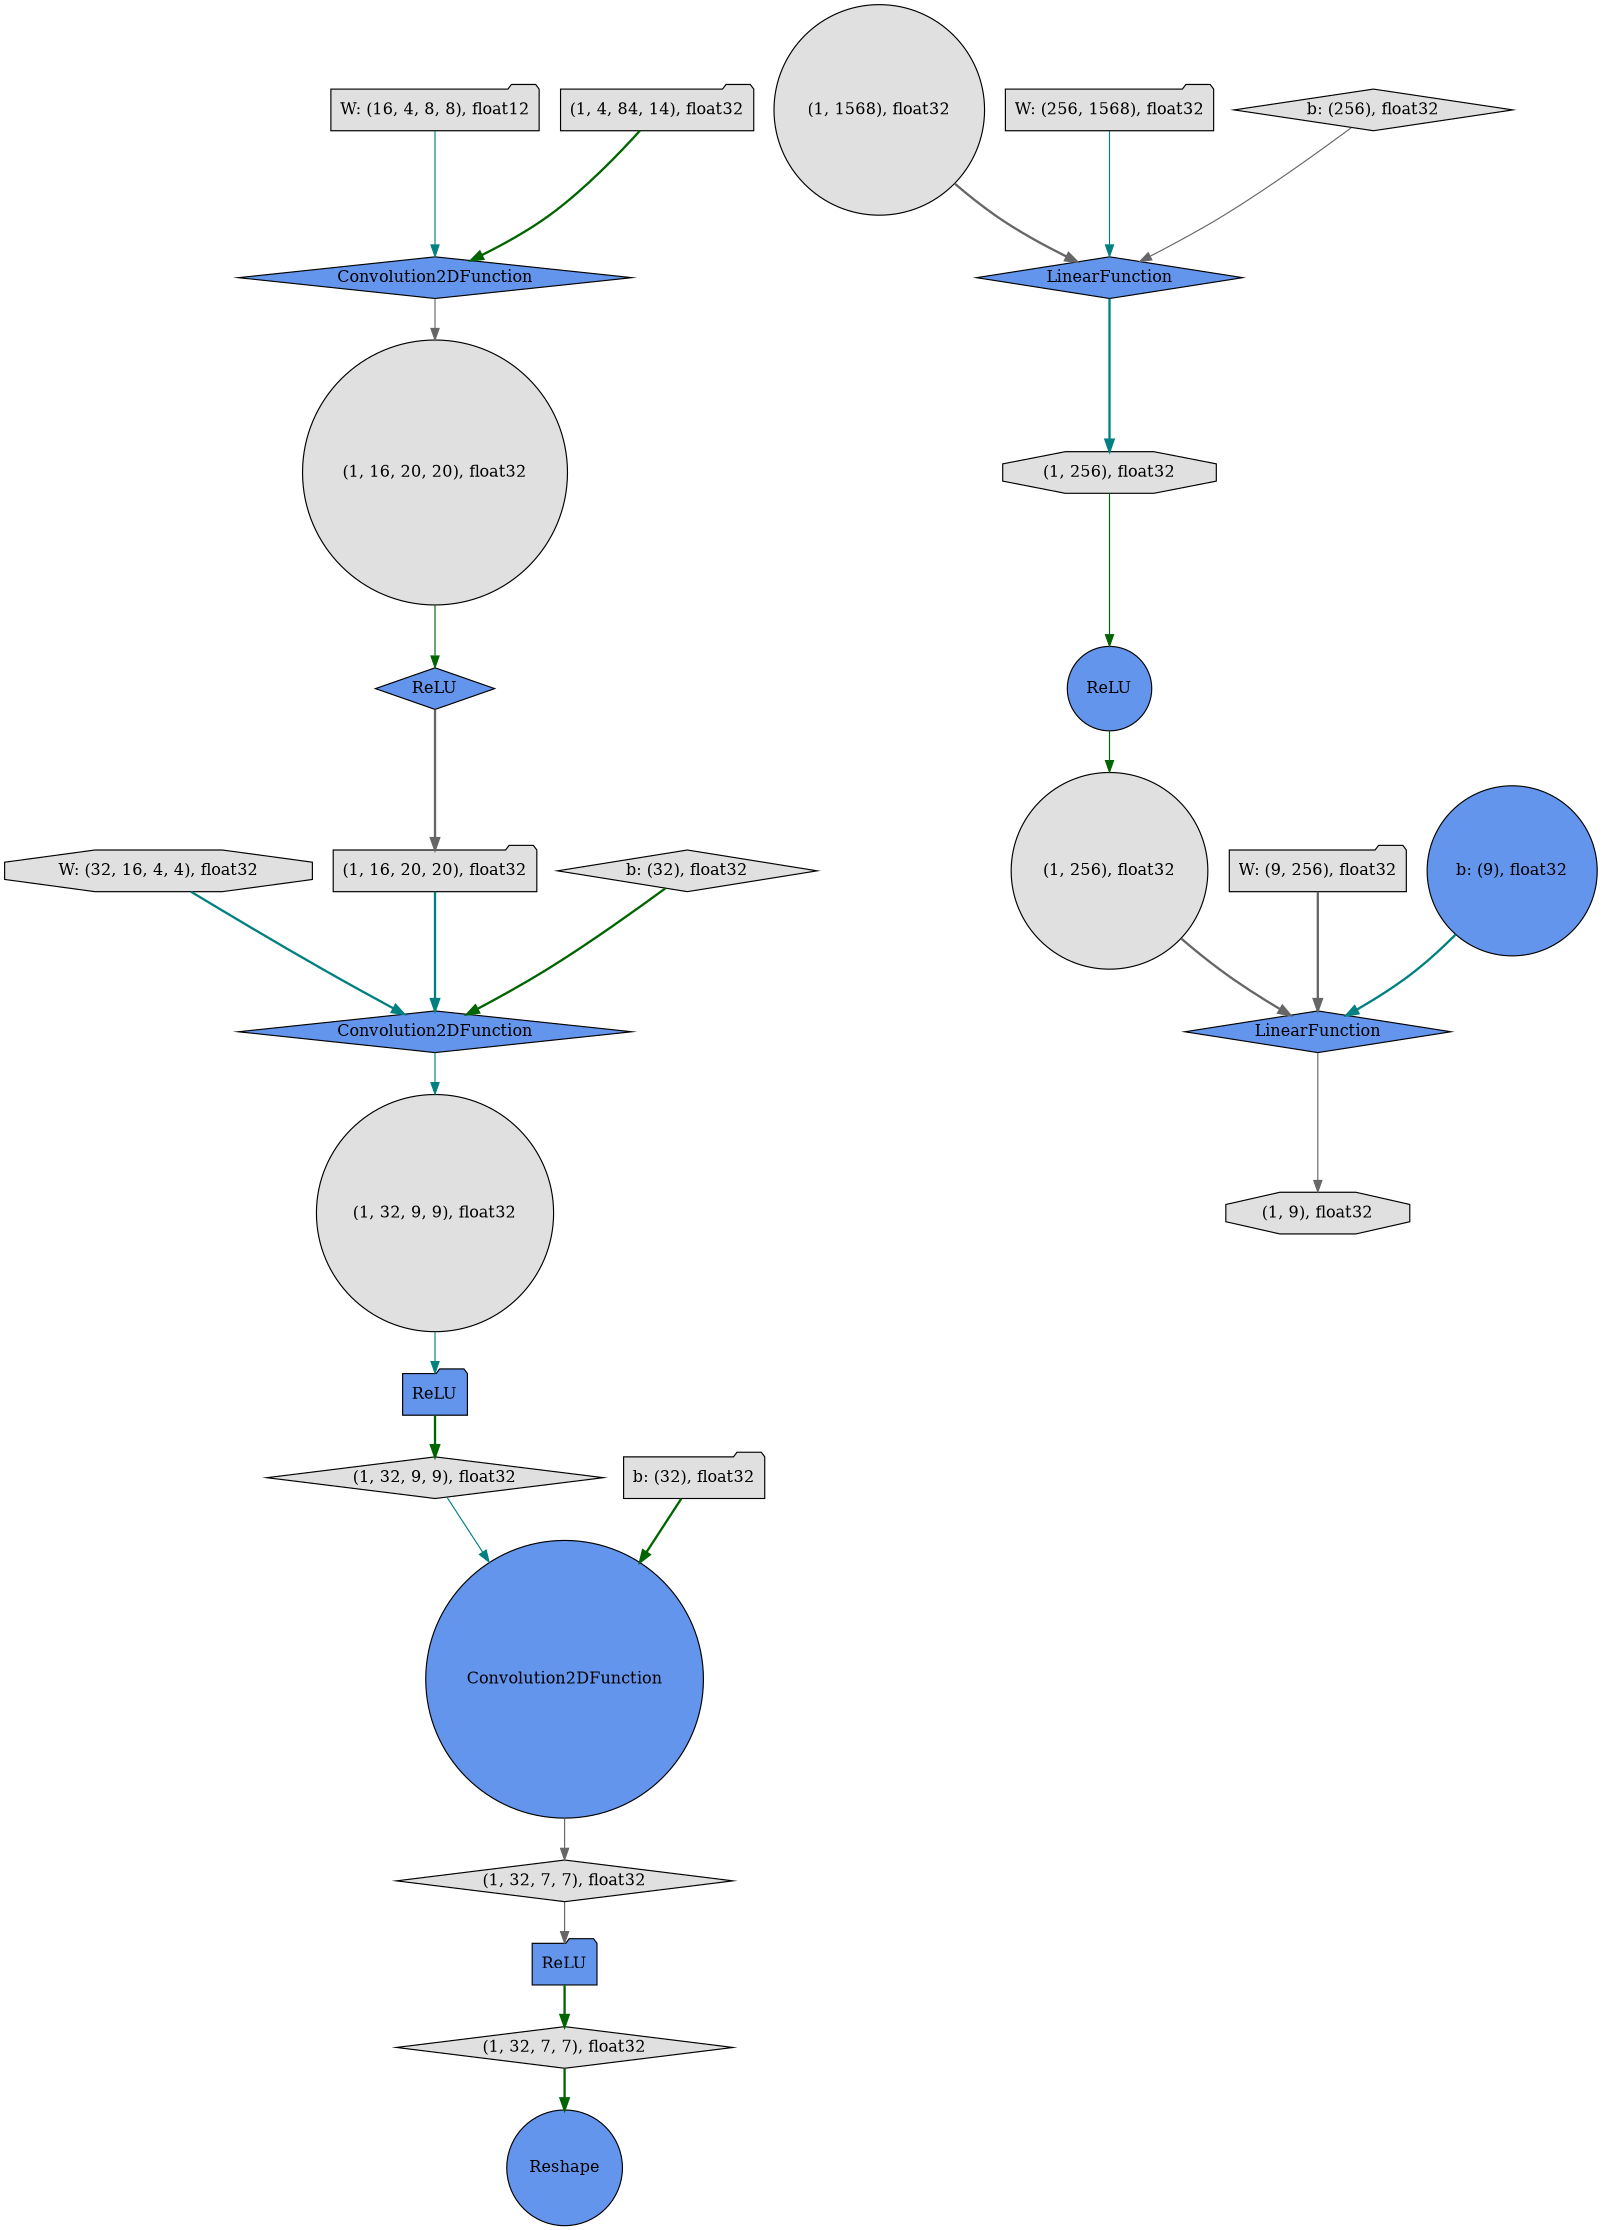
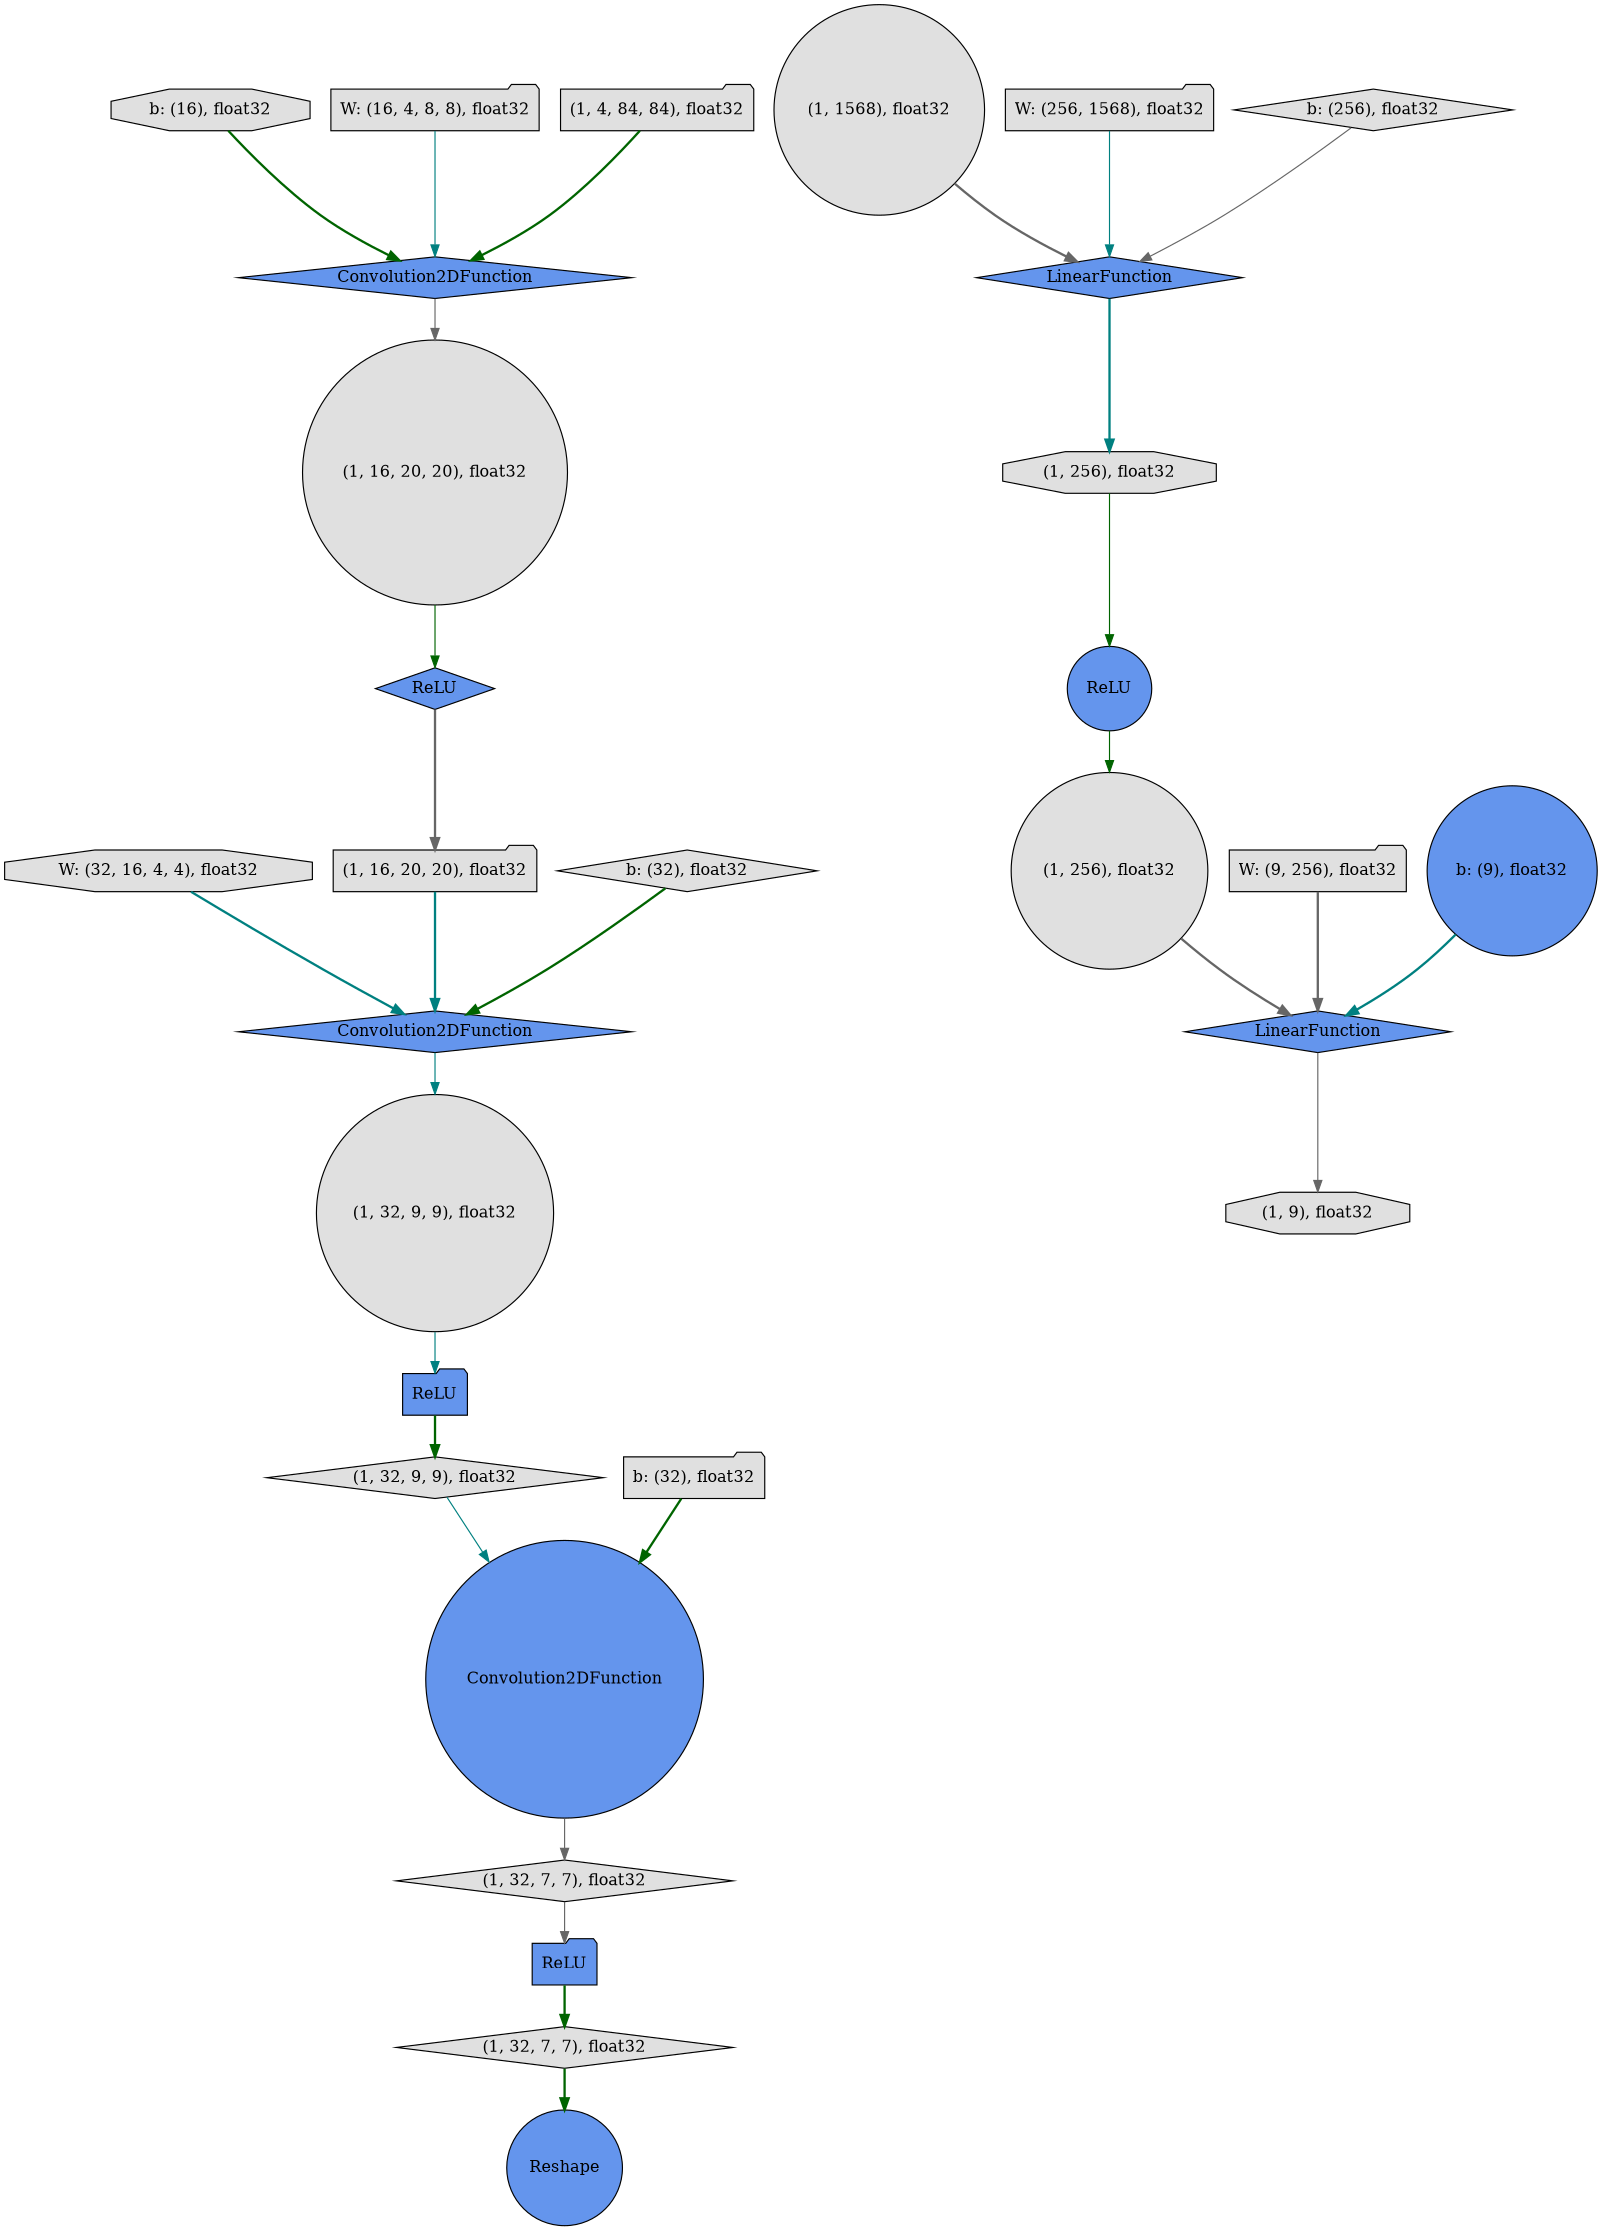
none -> (211, 110)
(435, 110) -> (435, 110)
(657, 110) -> (657, 110)
